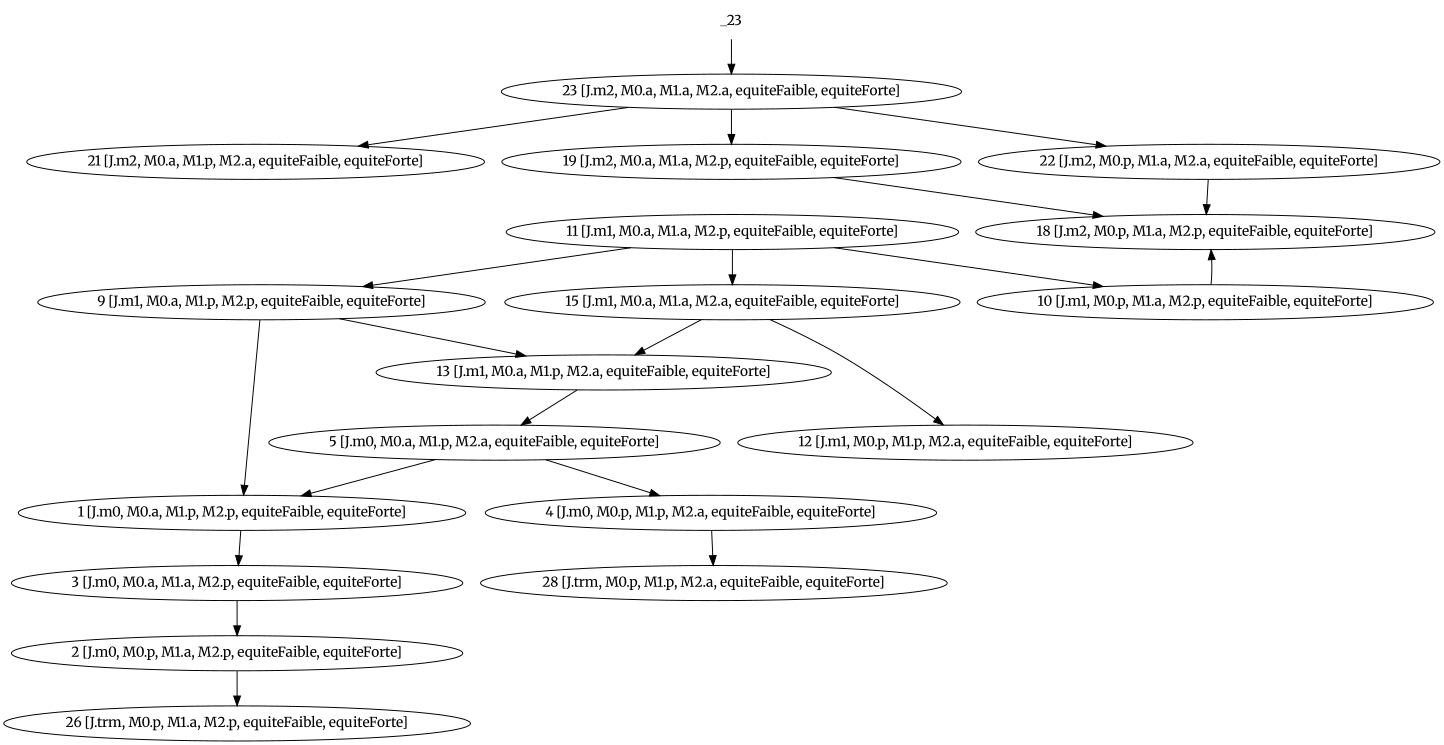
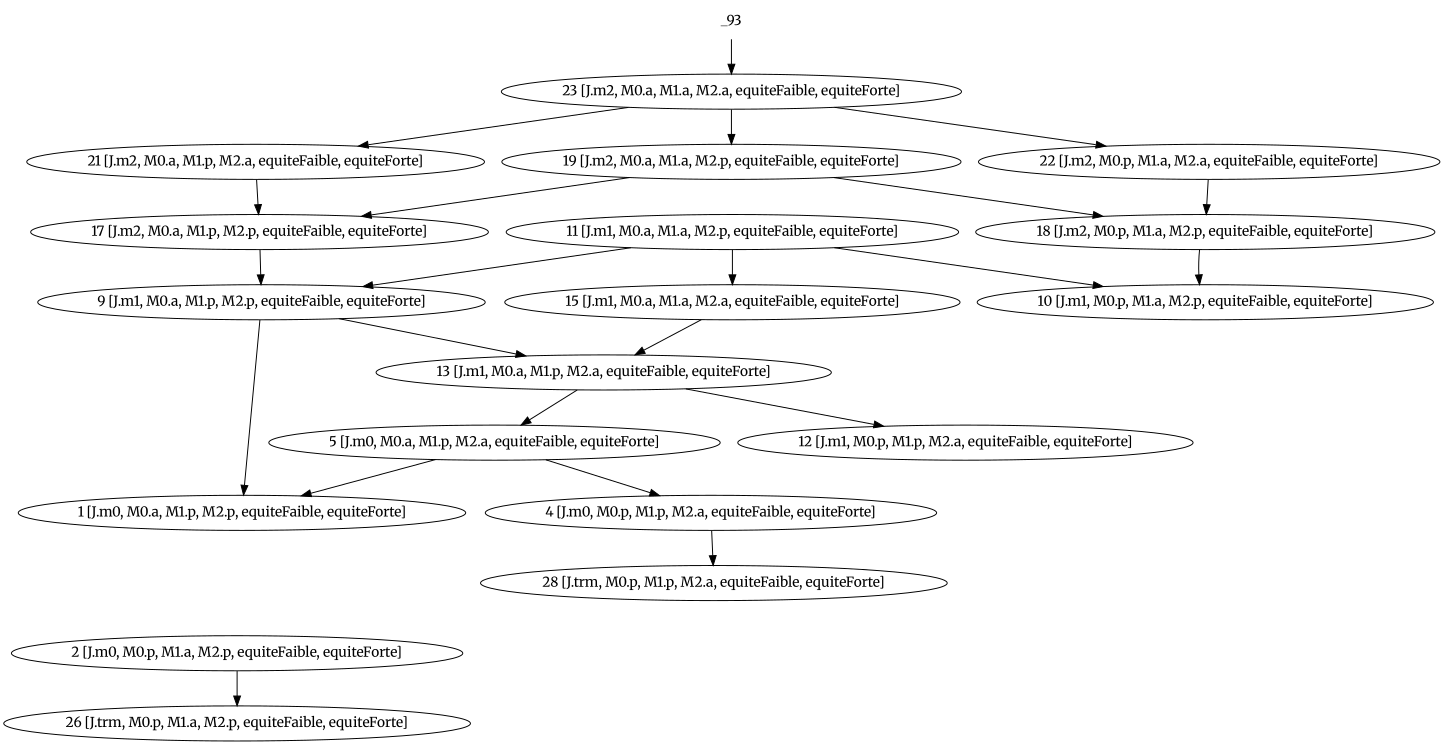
(731, 21) -> (731, 21)
none -> (260, 232)
(1212, 272) -> (1199, 262)
(856, 365) -> (780, 407)
(237, 583) -> none
